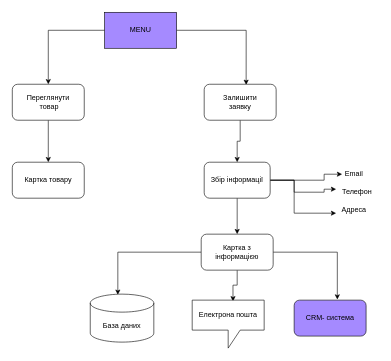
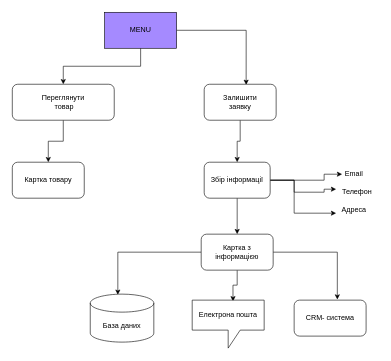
(48, 102) -> (63, 102)
(330, 318) -> (330, 318)
